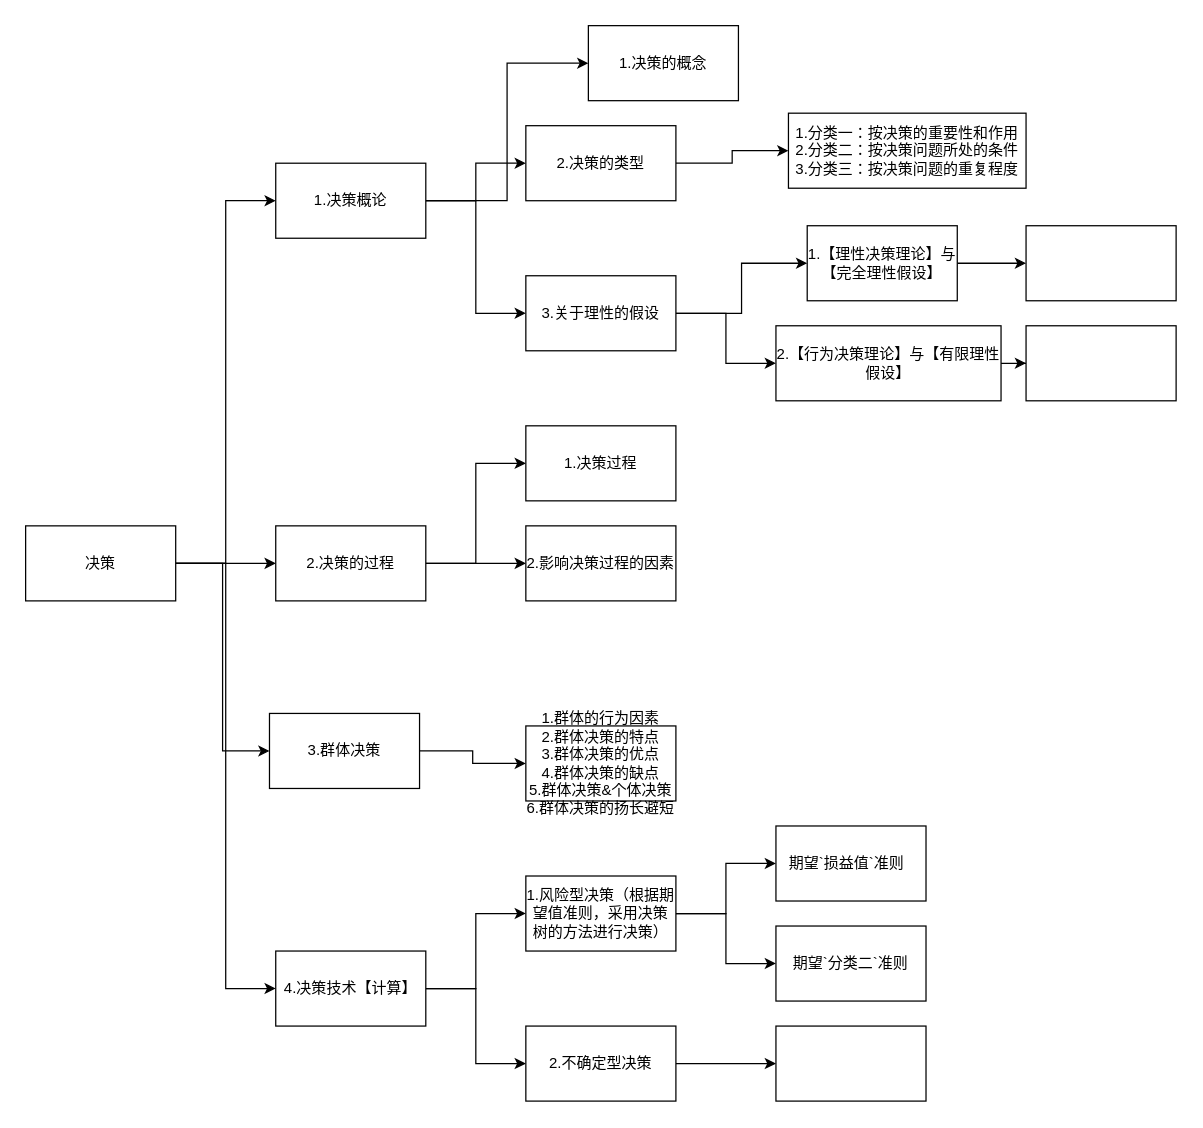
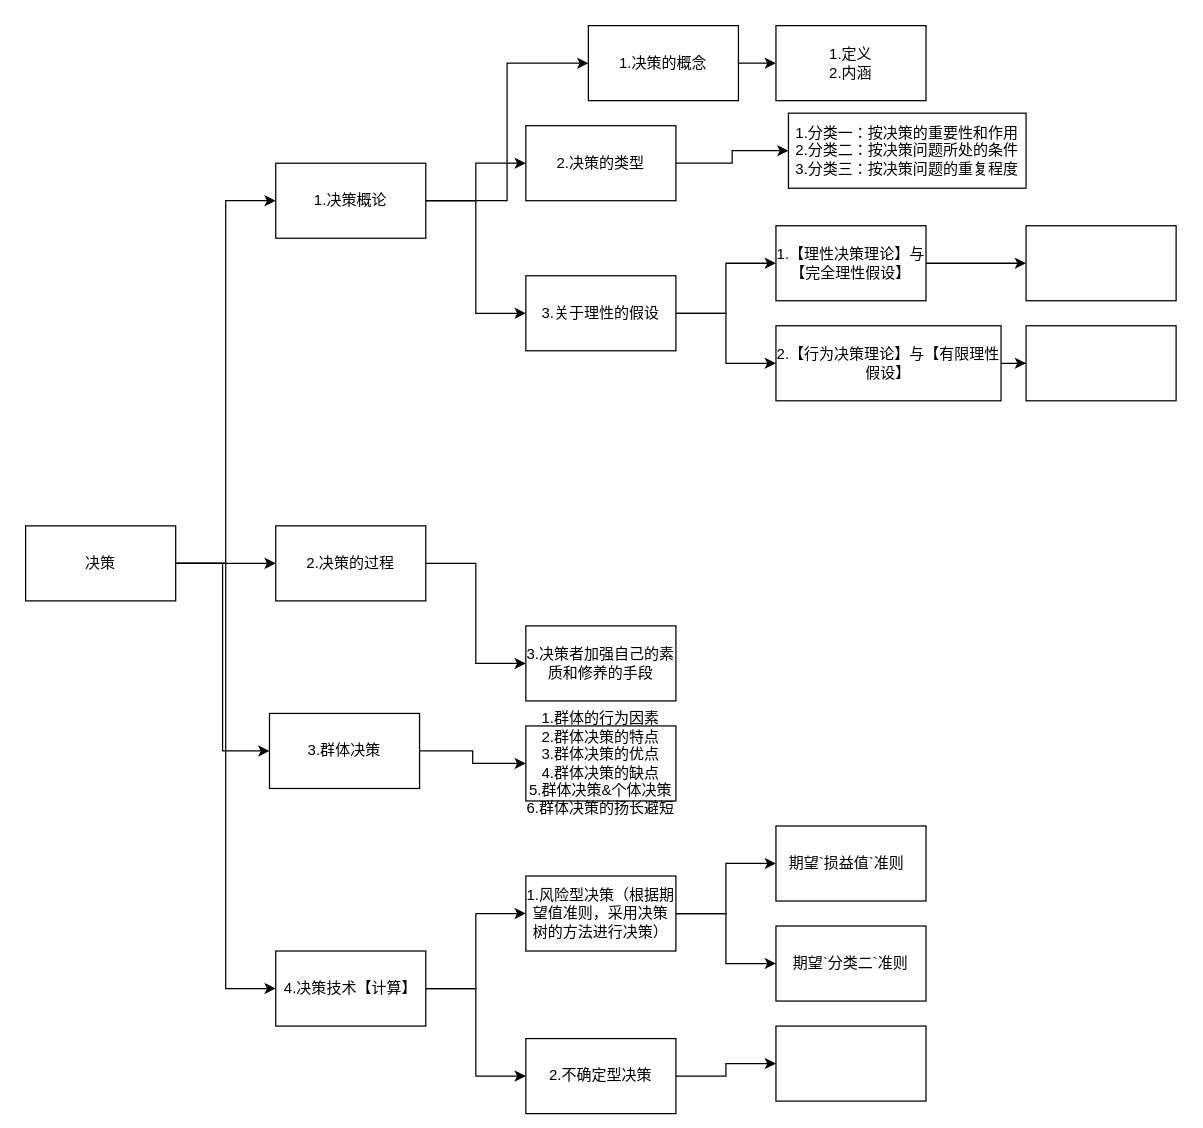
none -> (761, 63)
none -> (851, 63)
(882, 263) -> (851, 263)
(601, 463) -> none
(476, 491) -> none
(498, 563) -> none
(601, 563) -> none
none -> (476, 635)
none -> (601, 663)
(601, 1063) -> (601, 1076)
